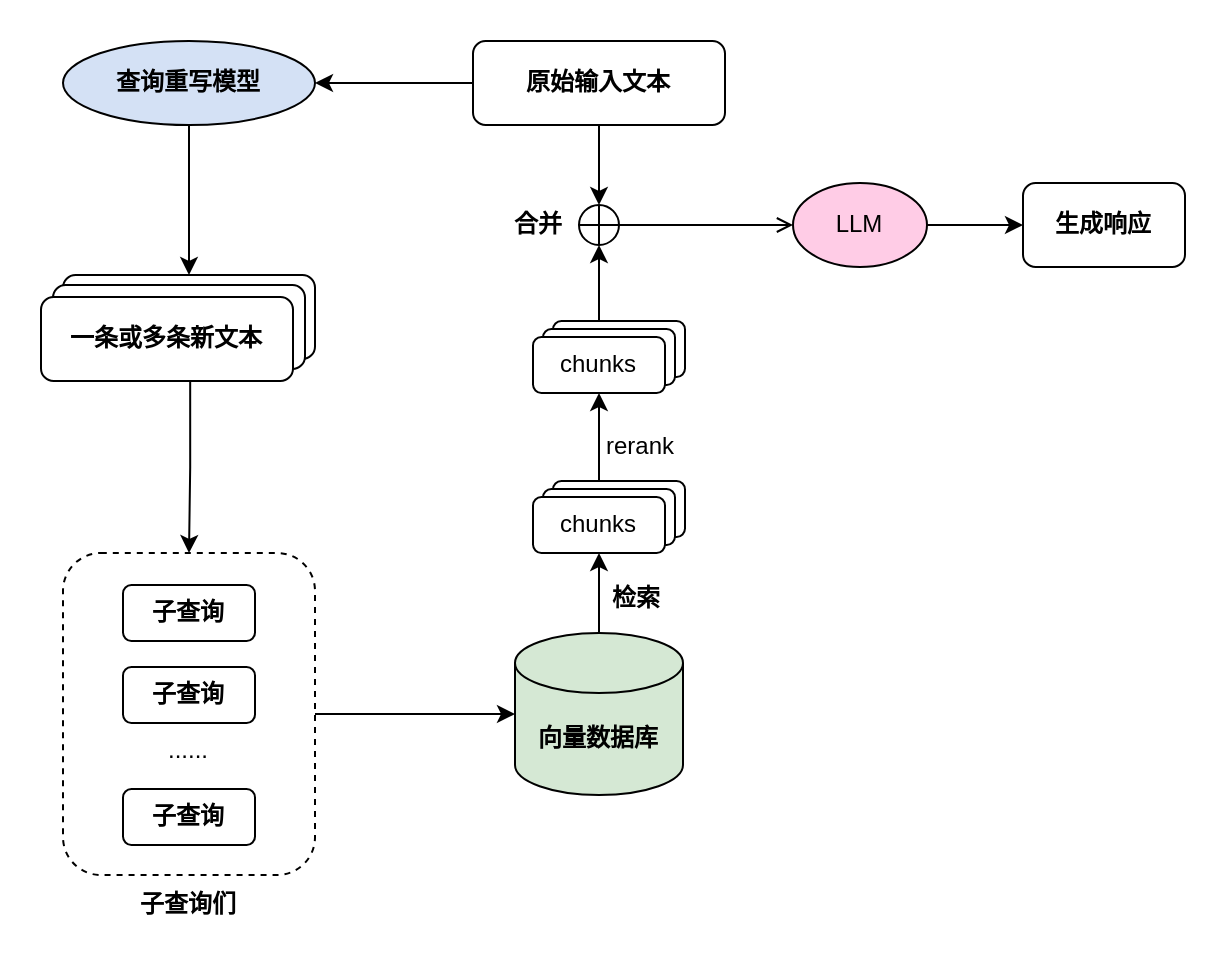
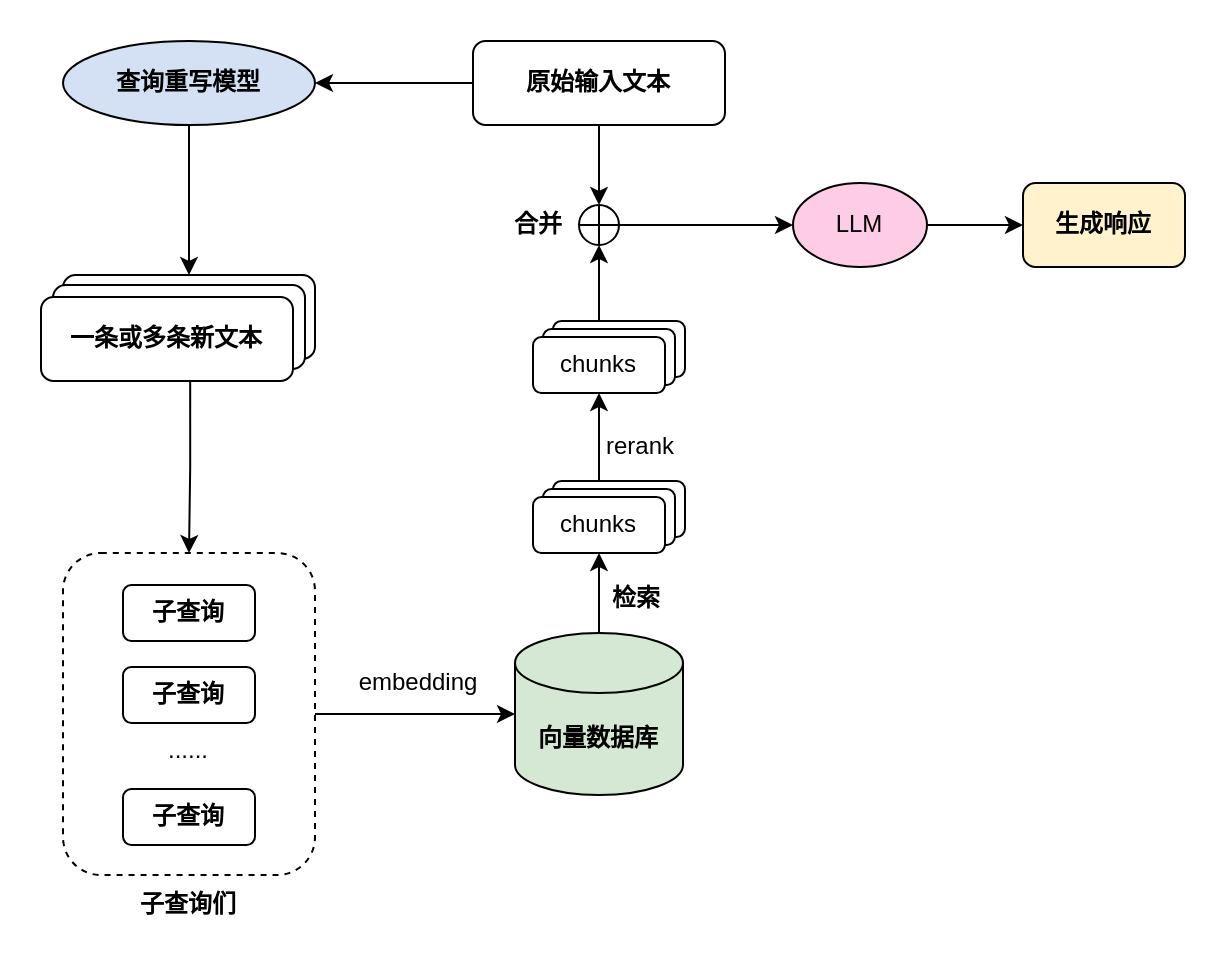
(780, 225) -> (778, 225)
(1104, 225) -> (1104, 225)
none -> (419, 683)
